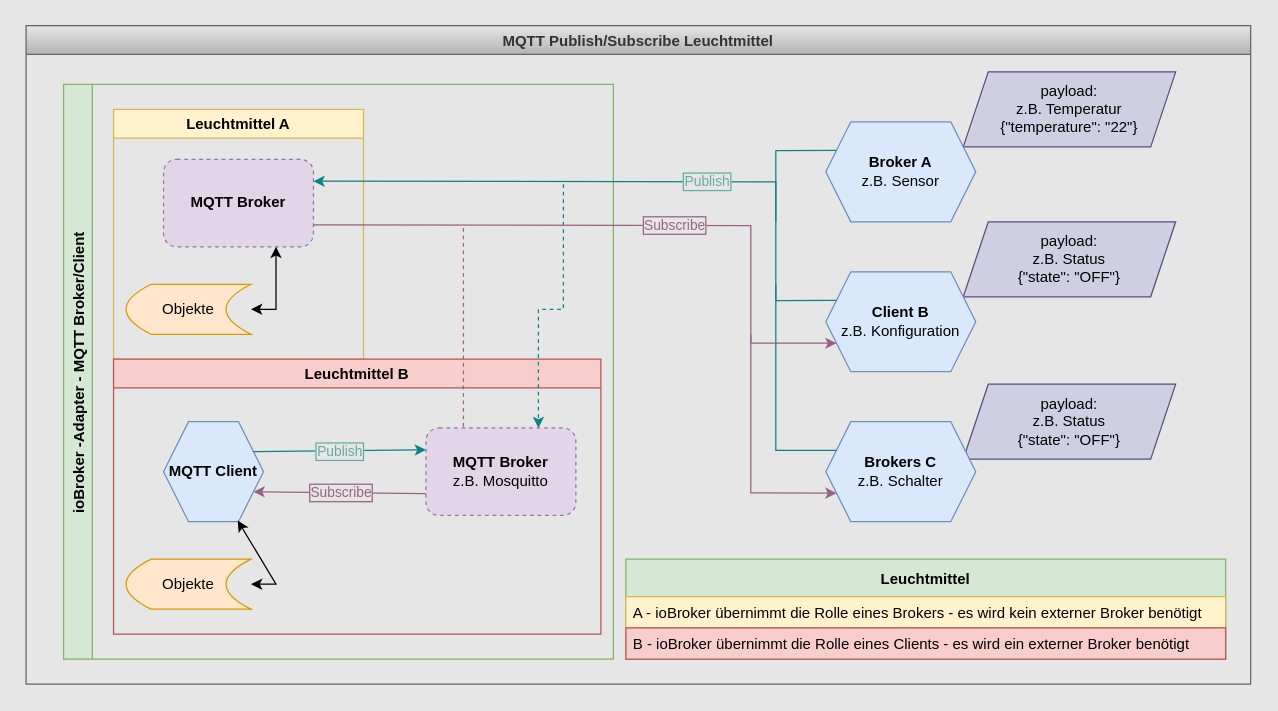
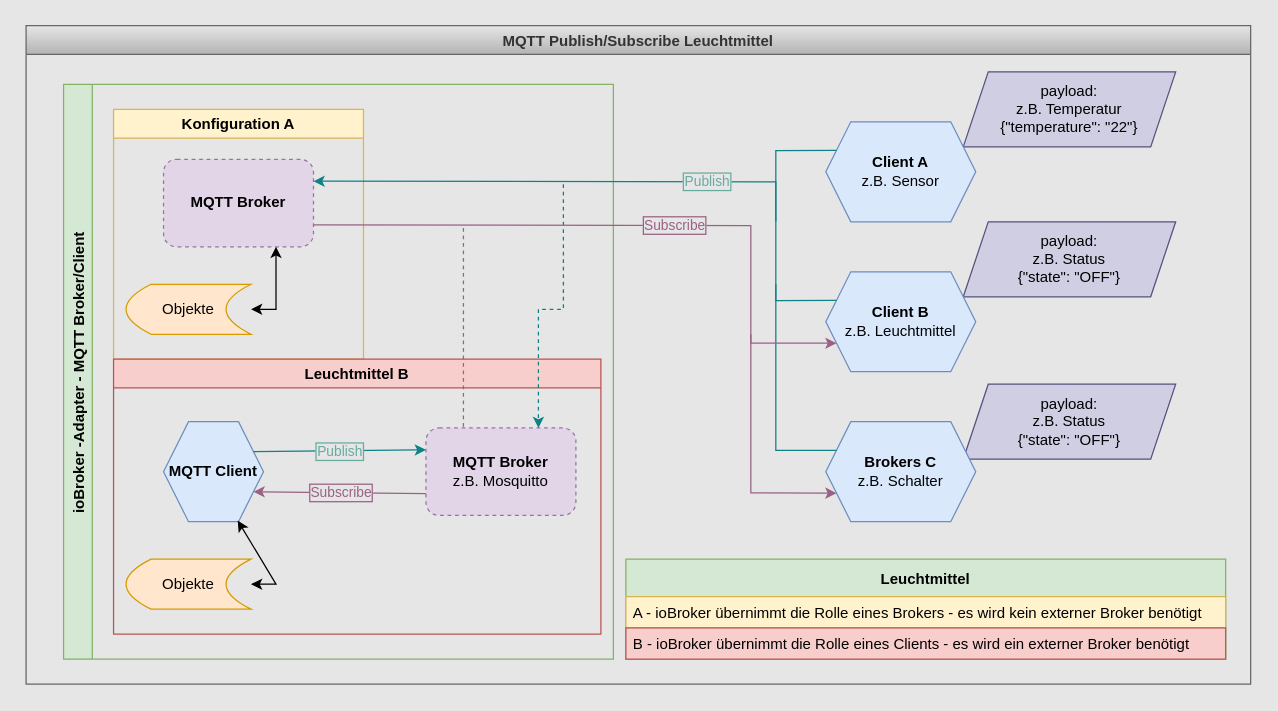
(238, 124) -> (238, 124)
(901, 172) -> (901, 172)
(901, 322) -> (901, 322)
